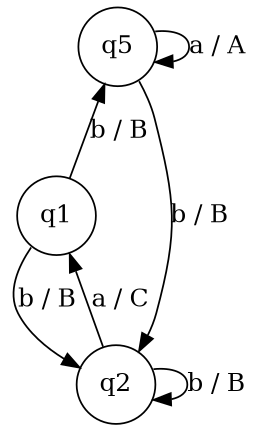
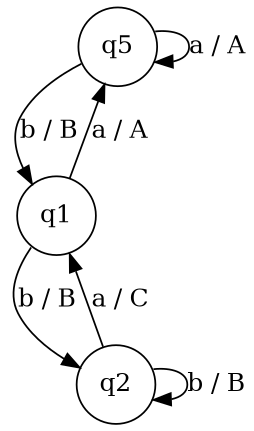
(120, 131) -> (120, 131)
(171, 207) -> (28, 105)
